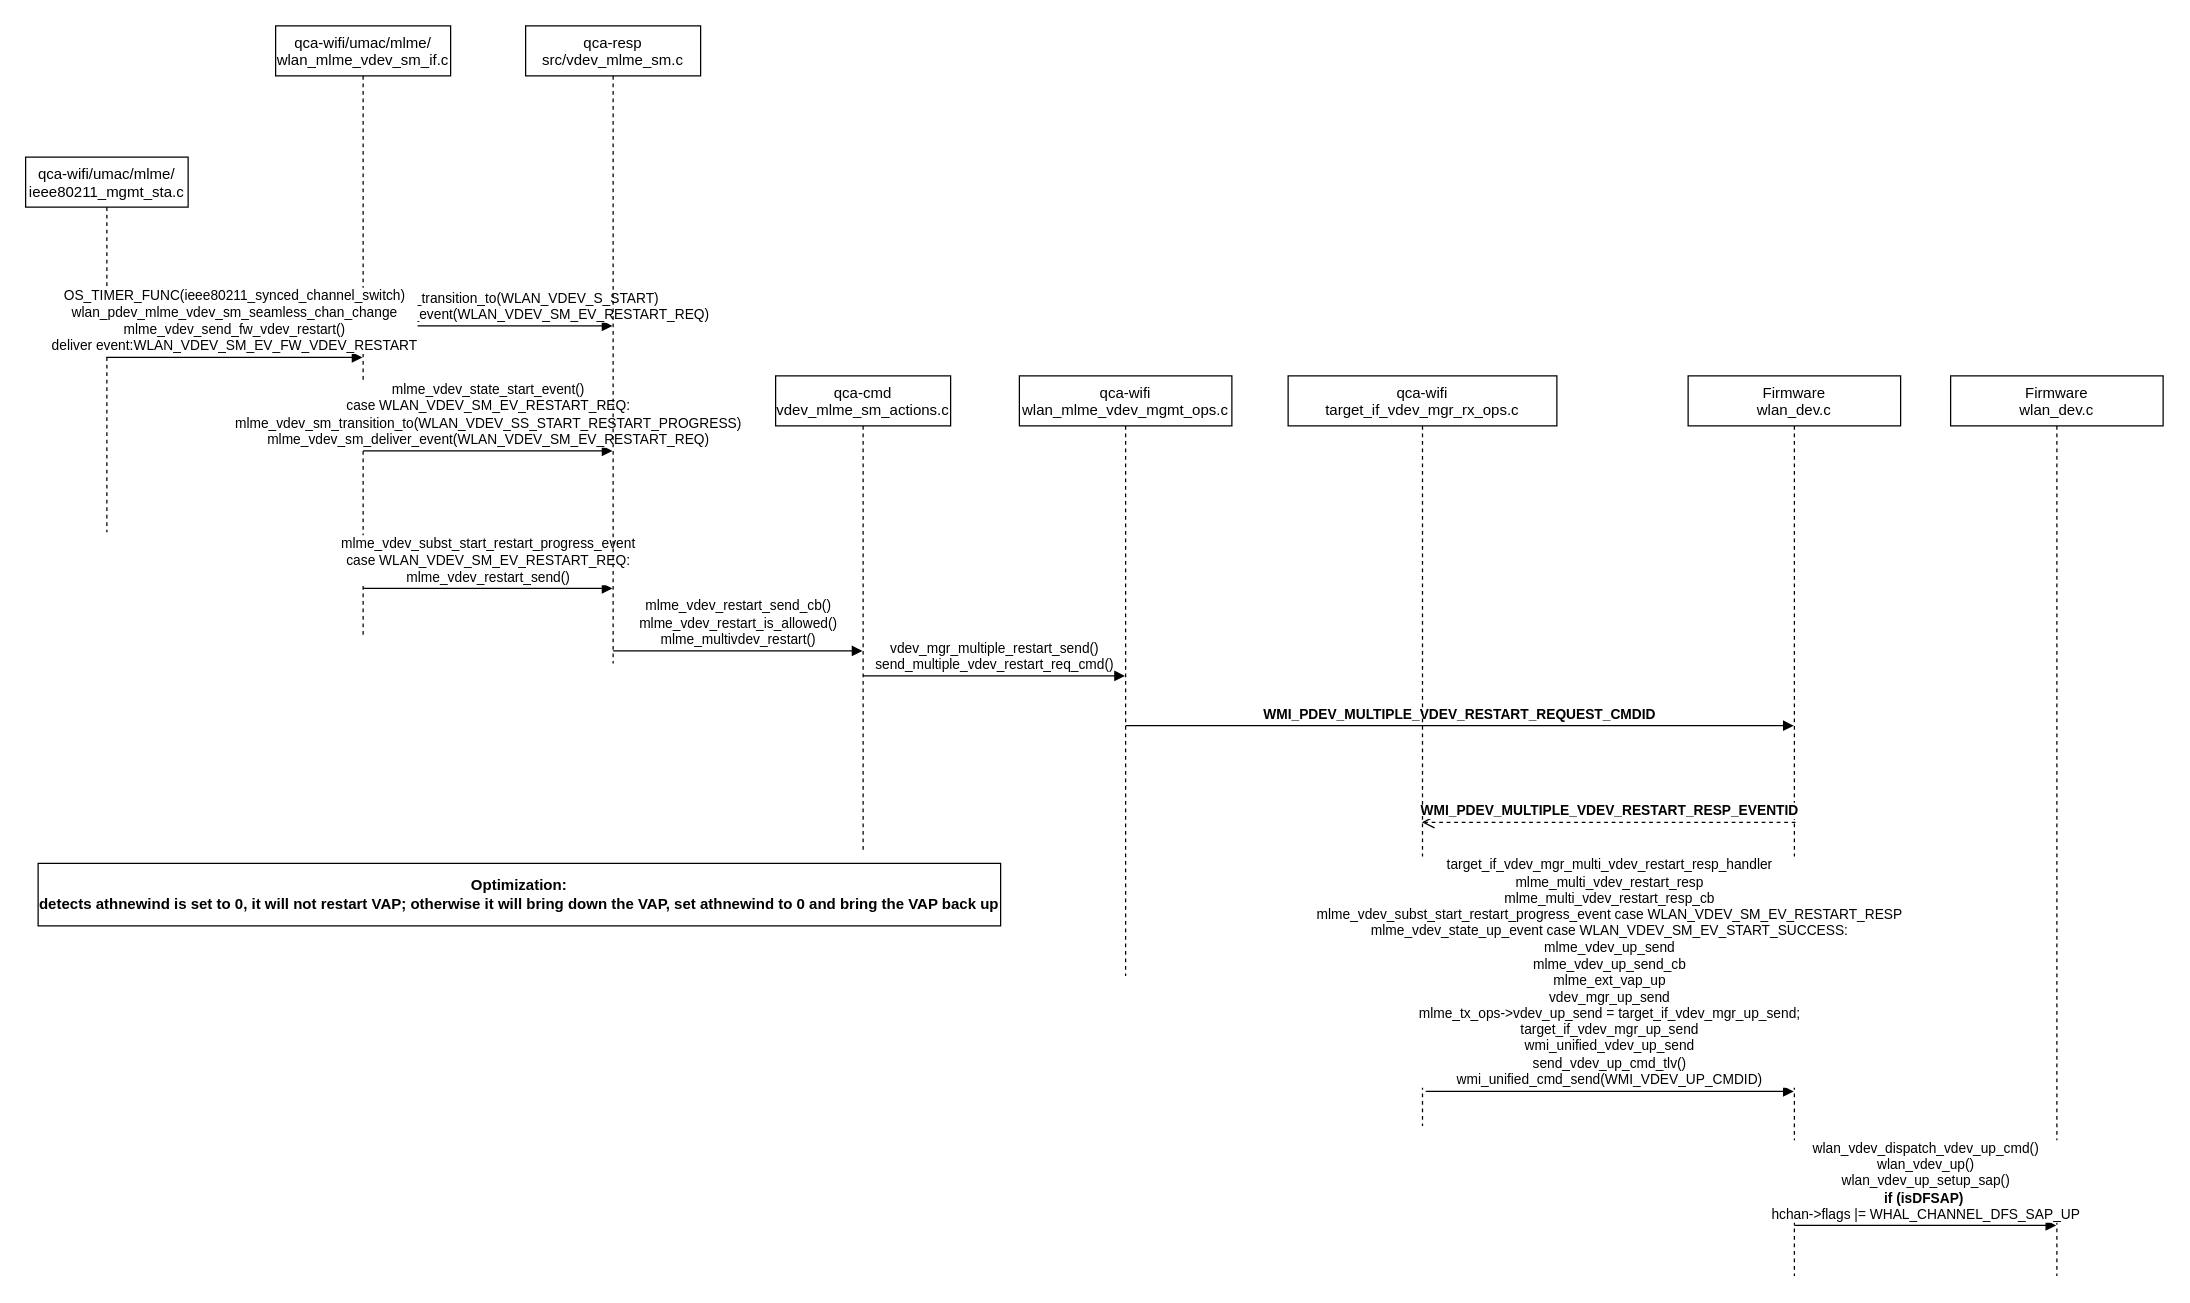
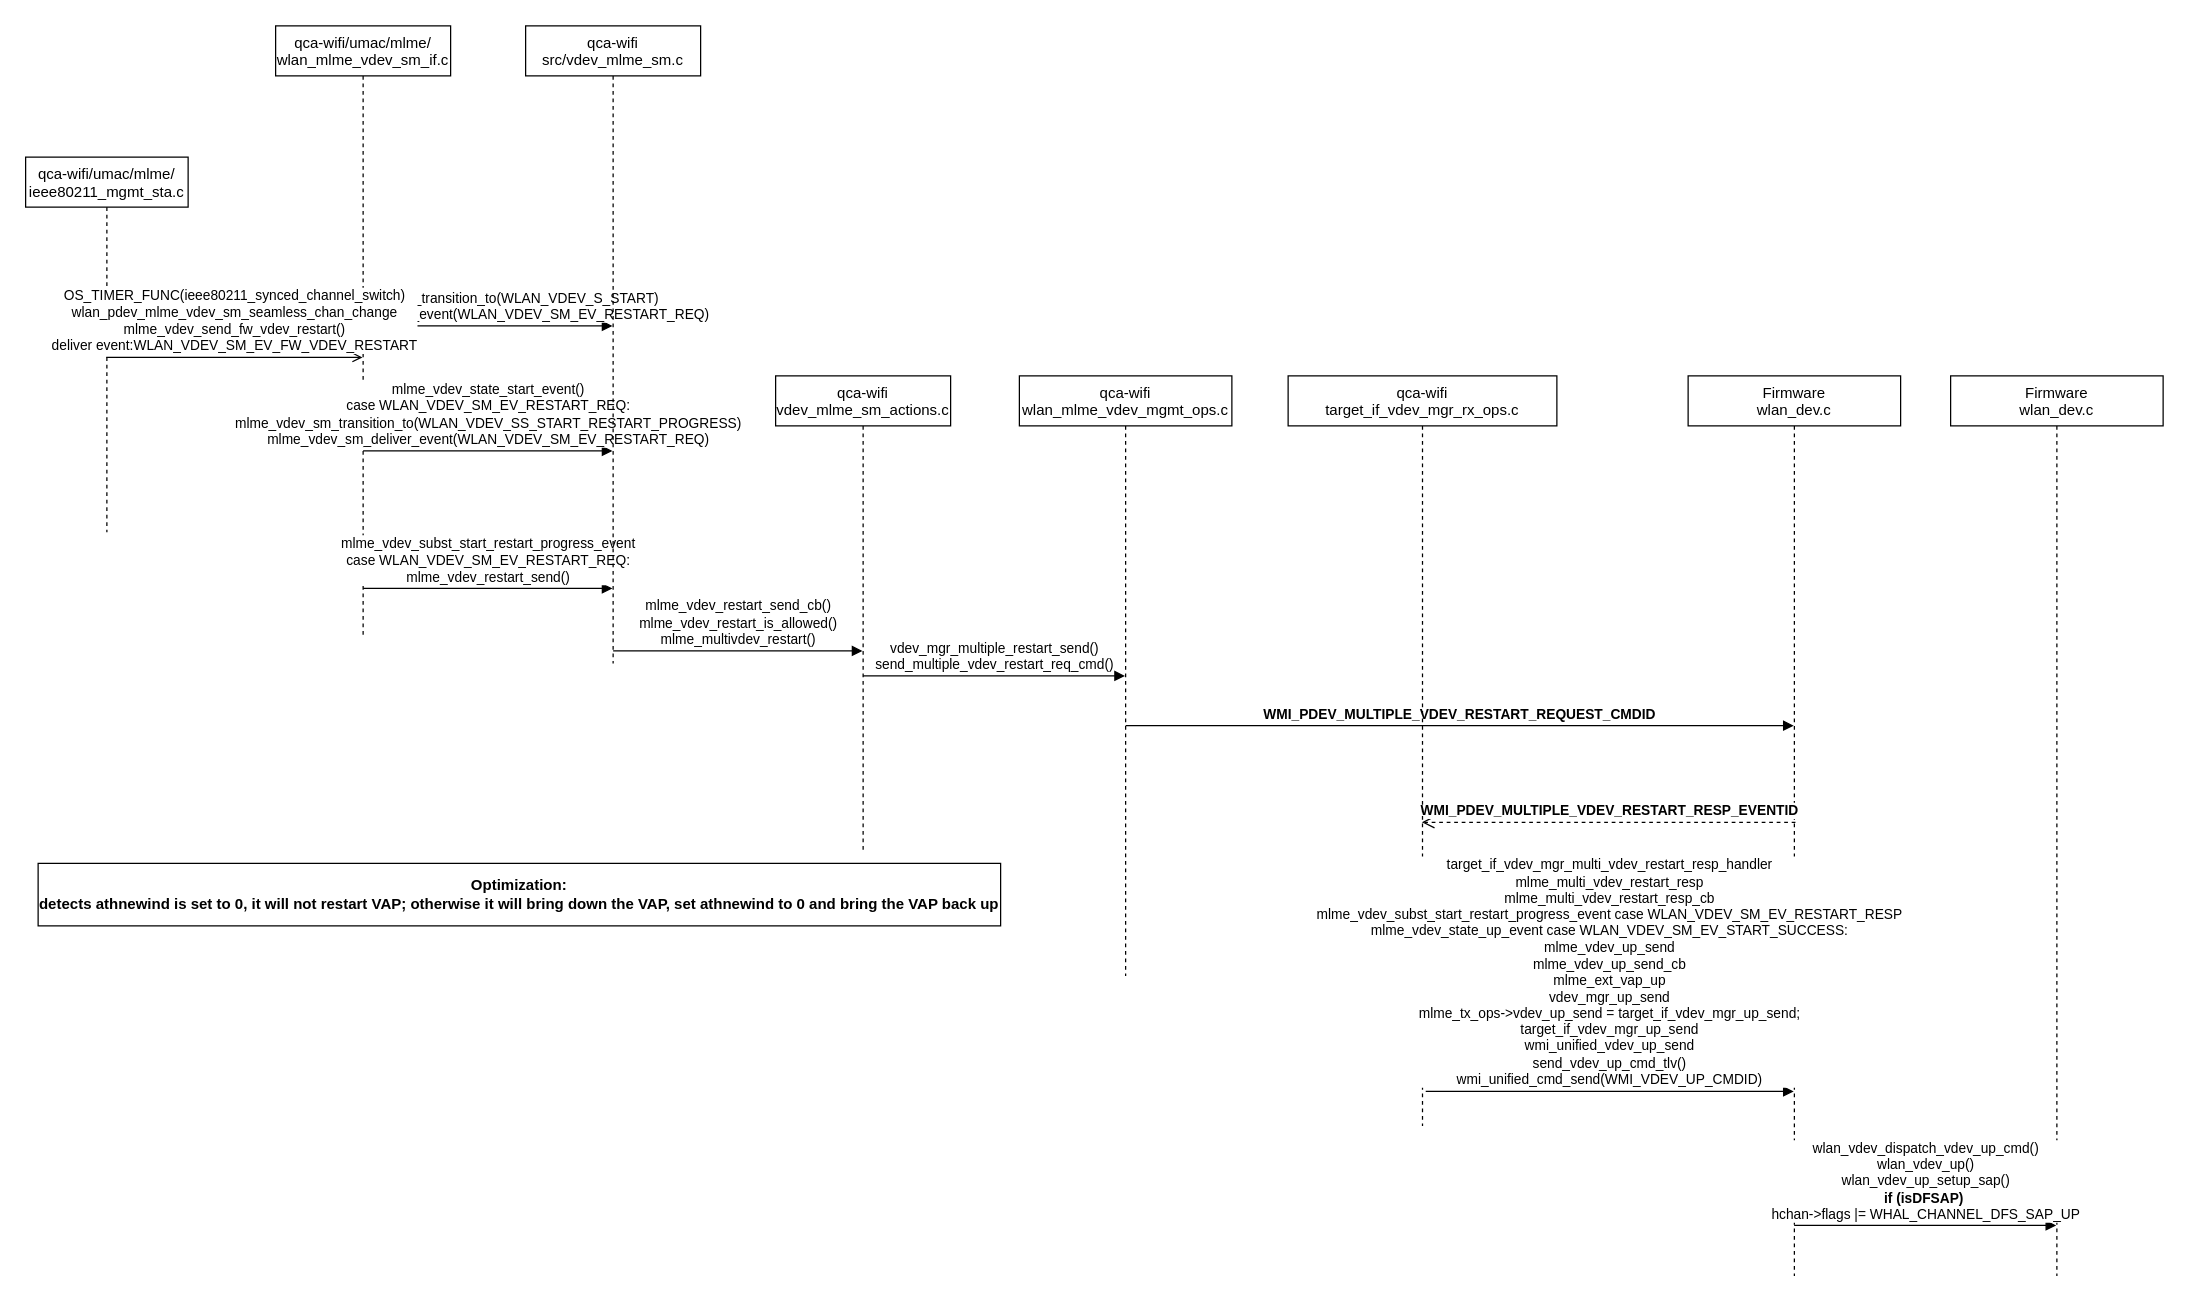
(613, 43) -> (613, 43)
(351, 357) -> (354, 357)
(863, 393) -> (863, 393)
